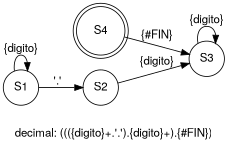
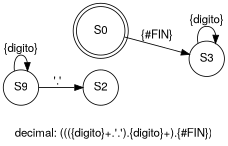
(101, 31) -> (101, 31)
(150, 74) -> none
(21, 88) -> (21, 88)
